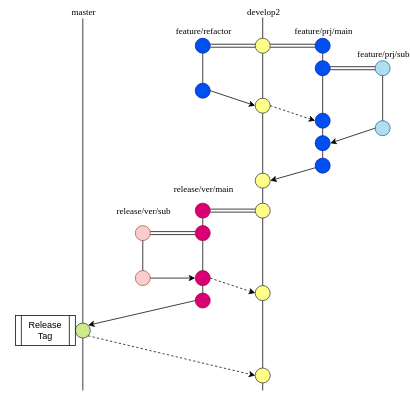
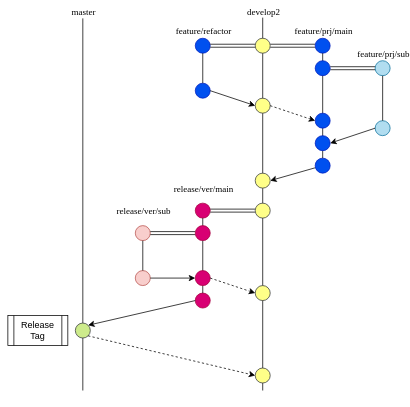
(45, 330) -> (38, 330)
